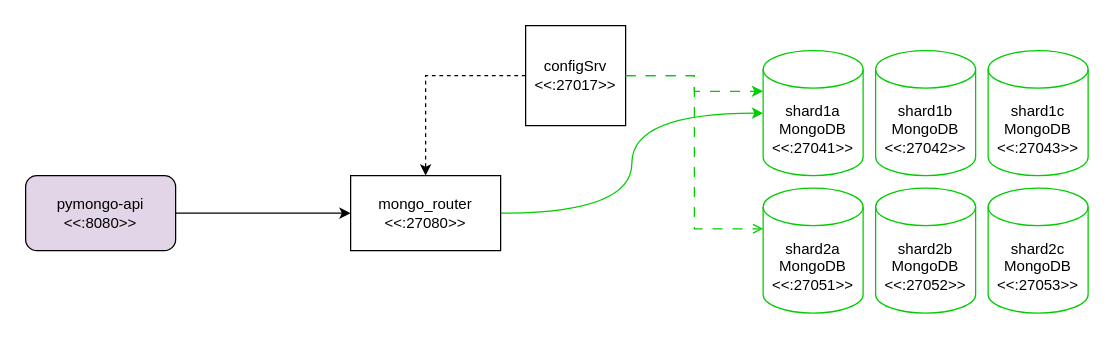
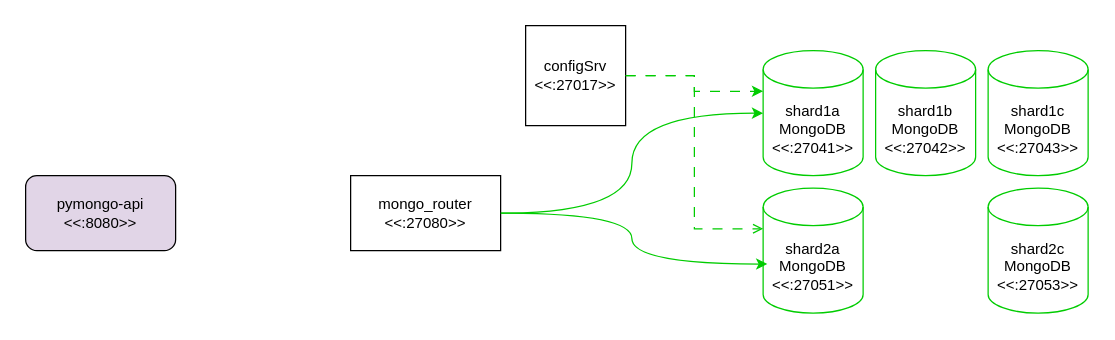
(430, 76) -> none
(259, 213) -> none
none -> (640, 249)
(926, 251) -> none
